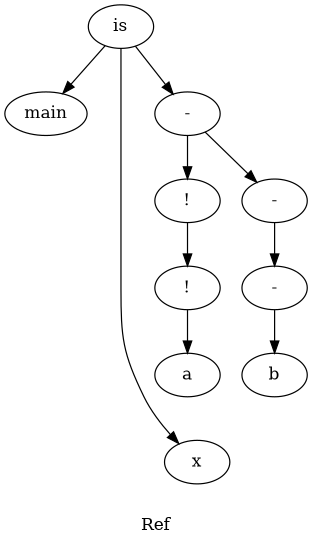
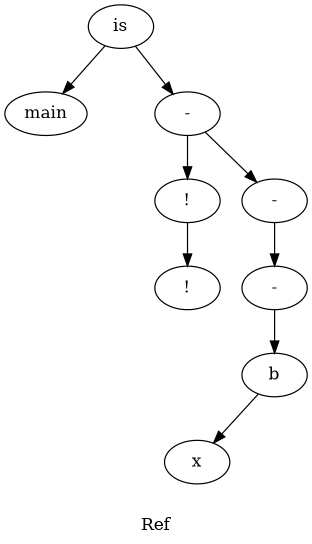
(121, 248) -> (240, 414)
(188, 375) -> none
